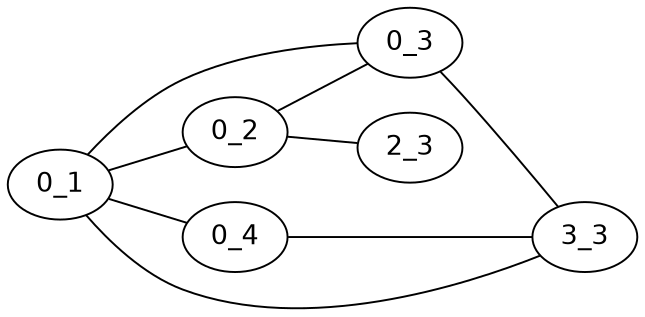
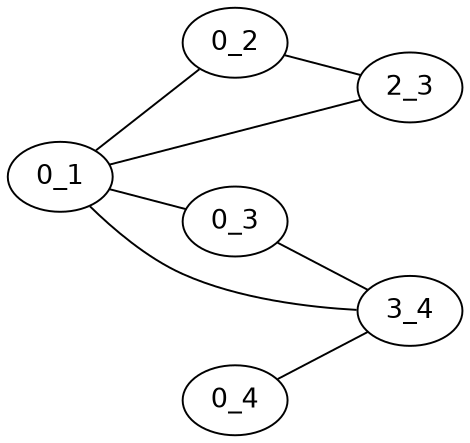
(323, 87) -> none
(148, 211) -> (235, 132)
(585, 237) -> (410, 311)
